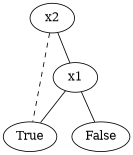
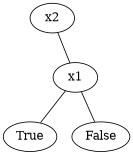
(41, 77) -> none
